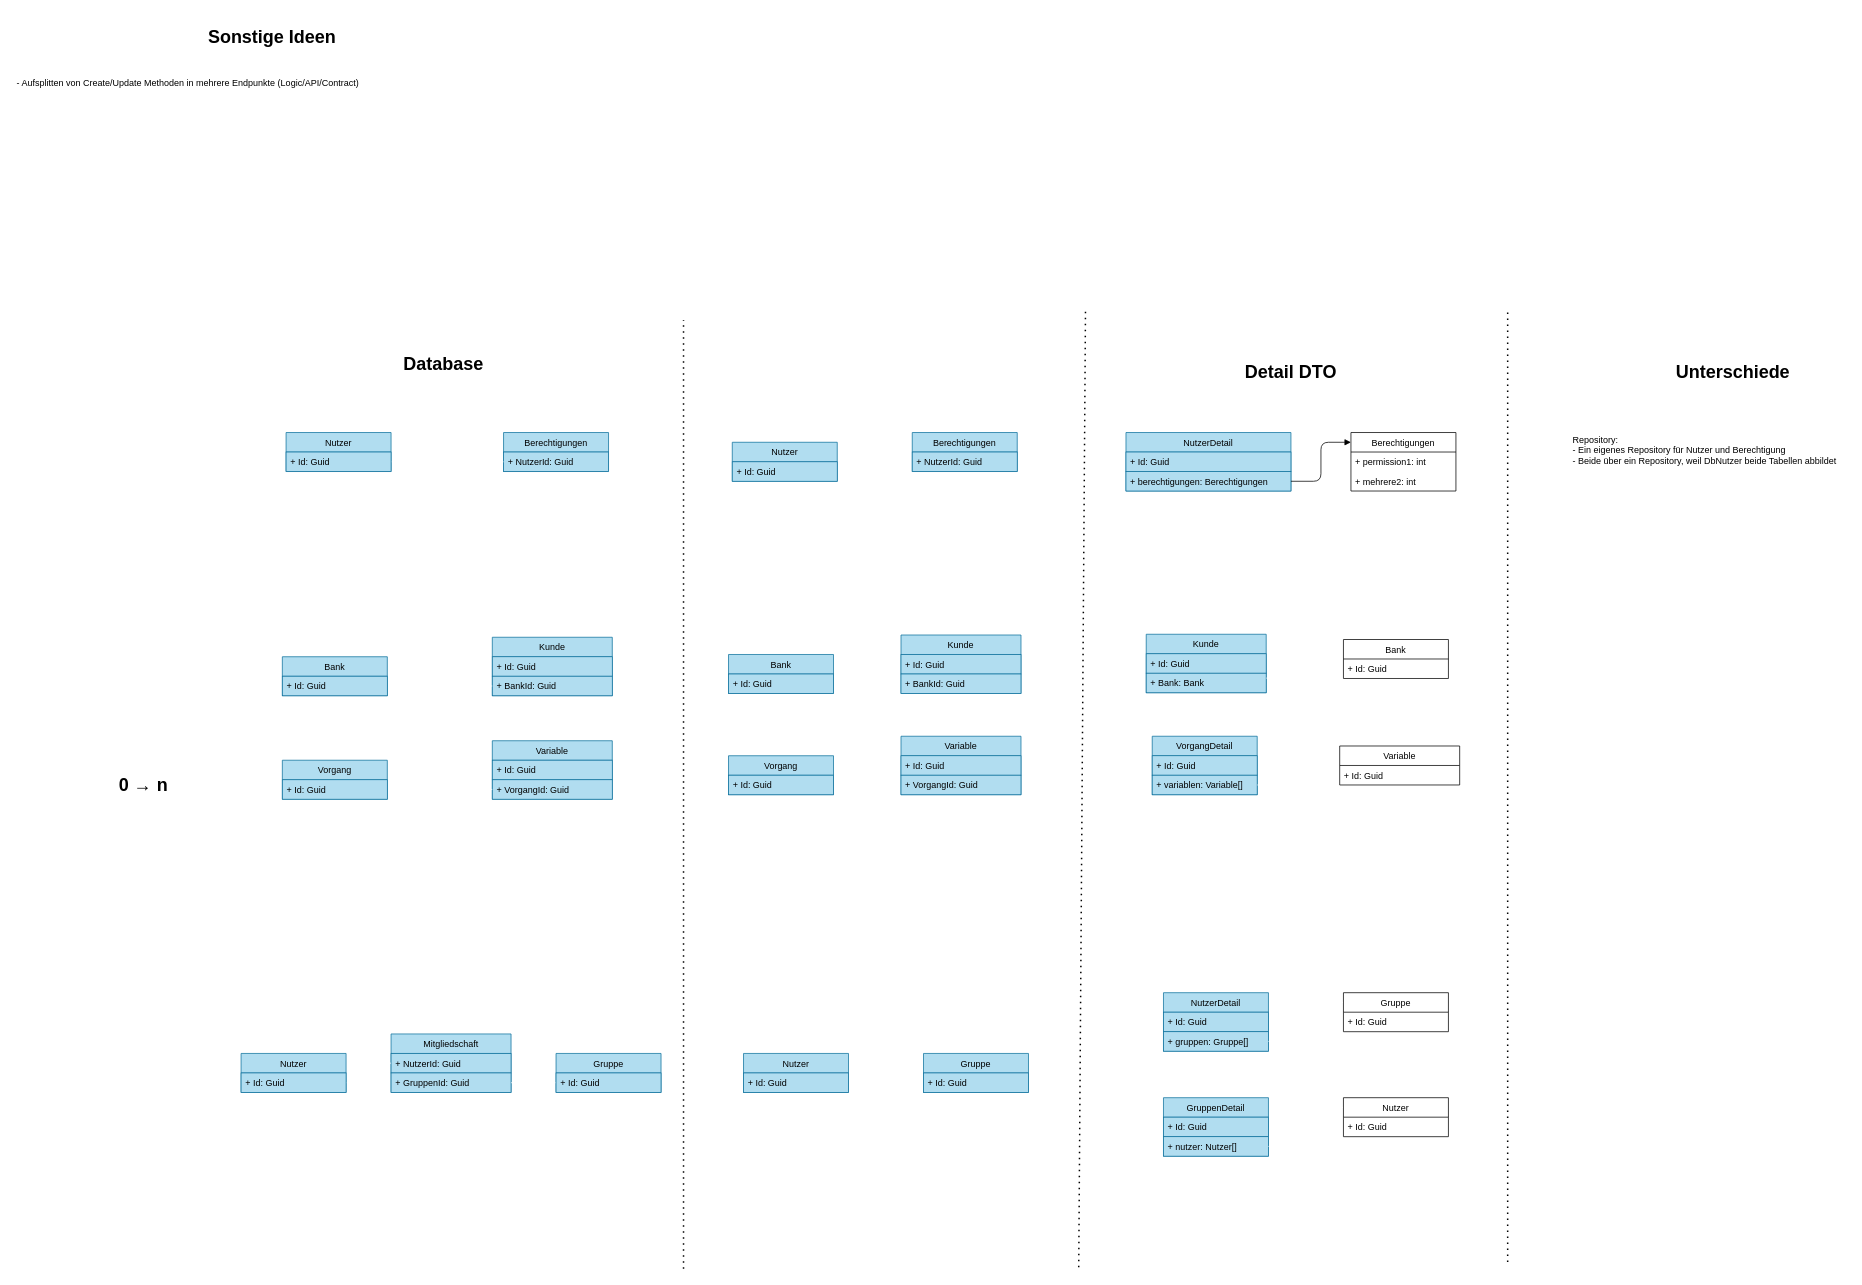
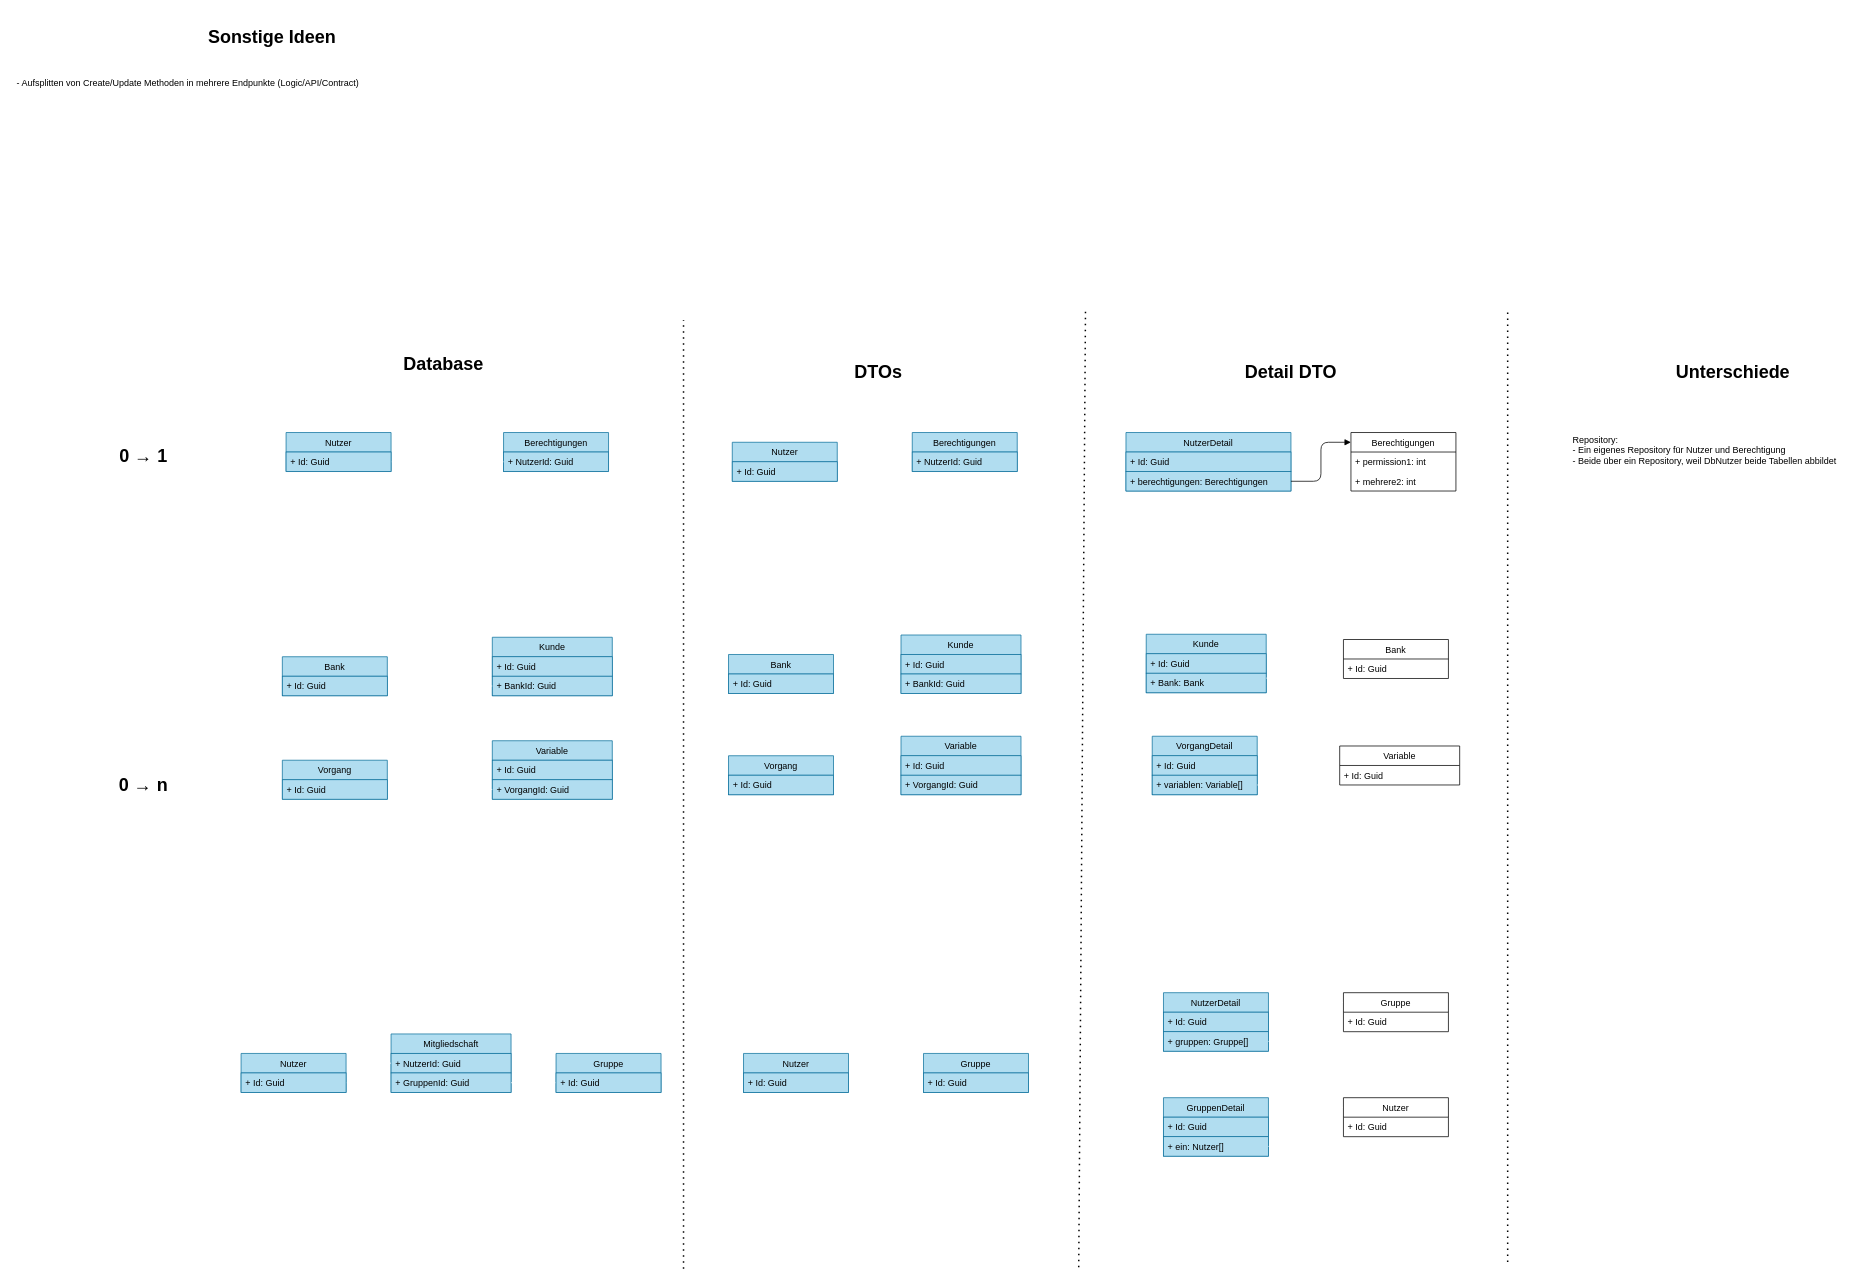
none -> (879, 370)
none -> (144, 454)
(1210, 1147) -> (1201, 1147)
